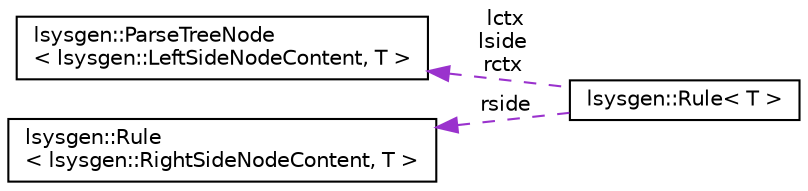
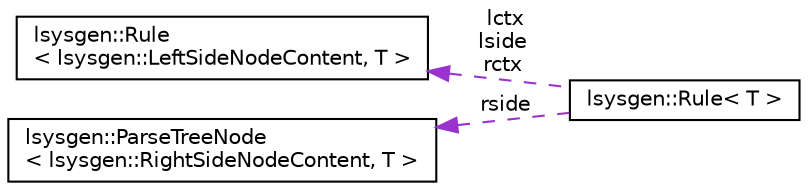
(222, 48) -> (222, 48)
(222, 150) -> (222, 150)
